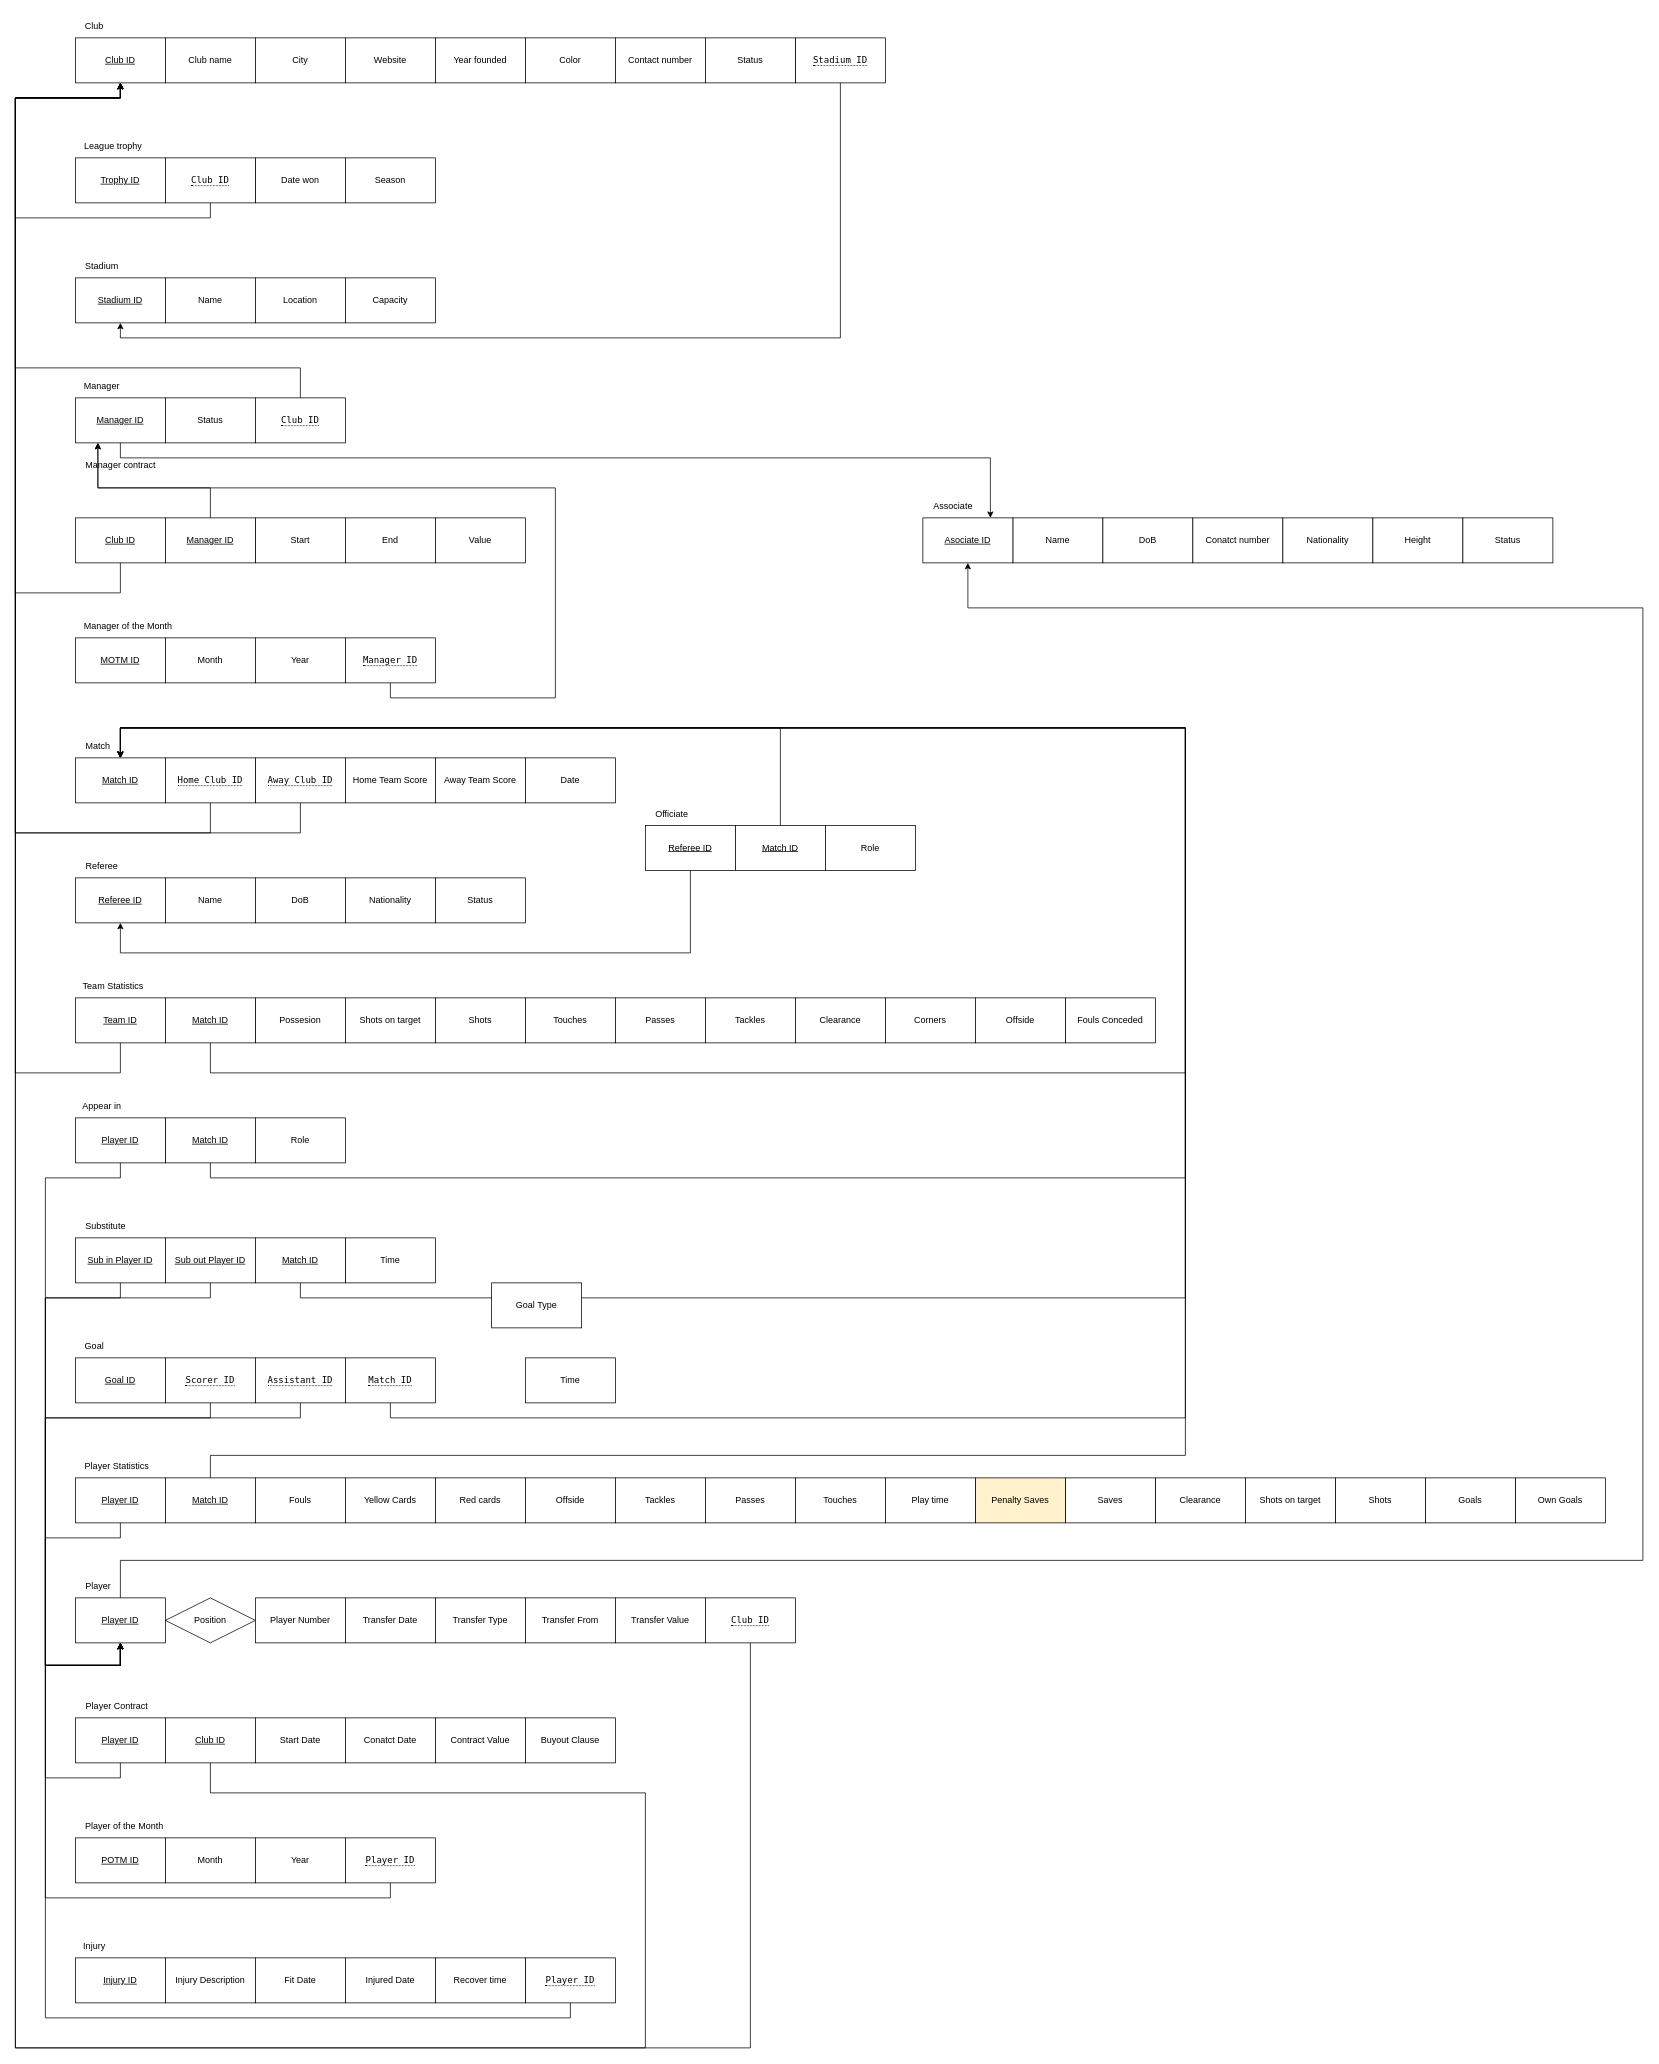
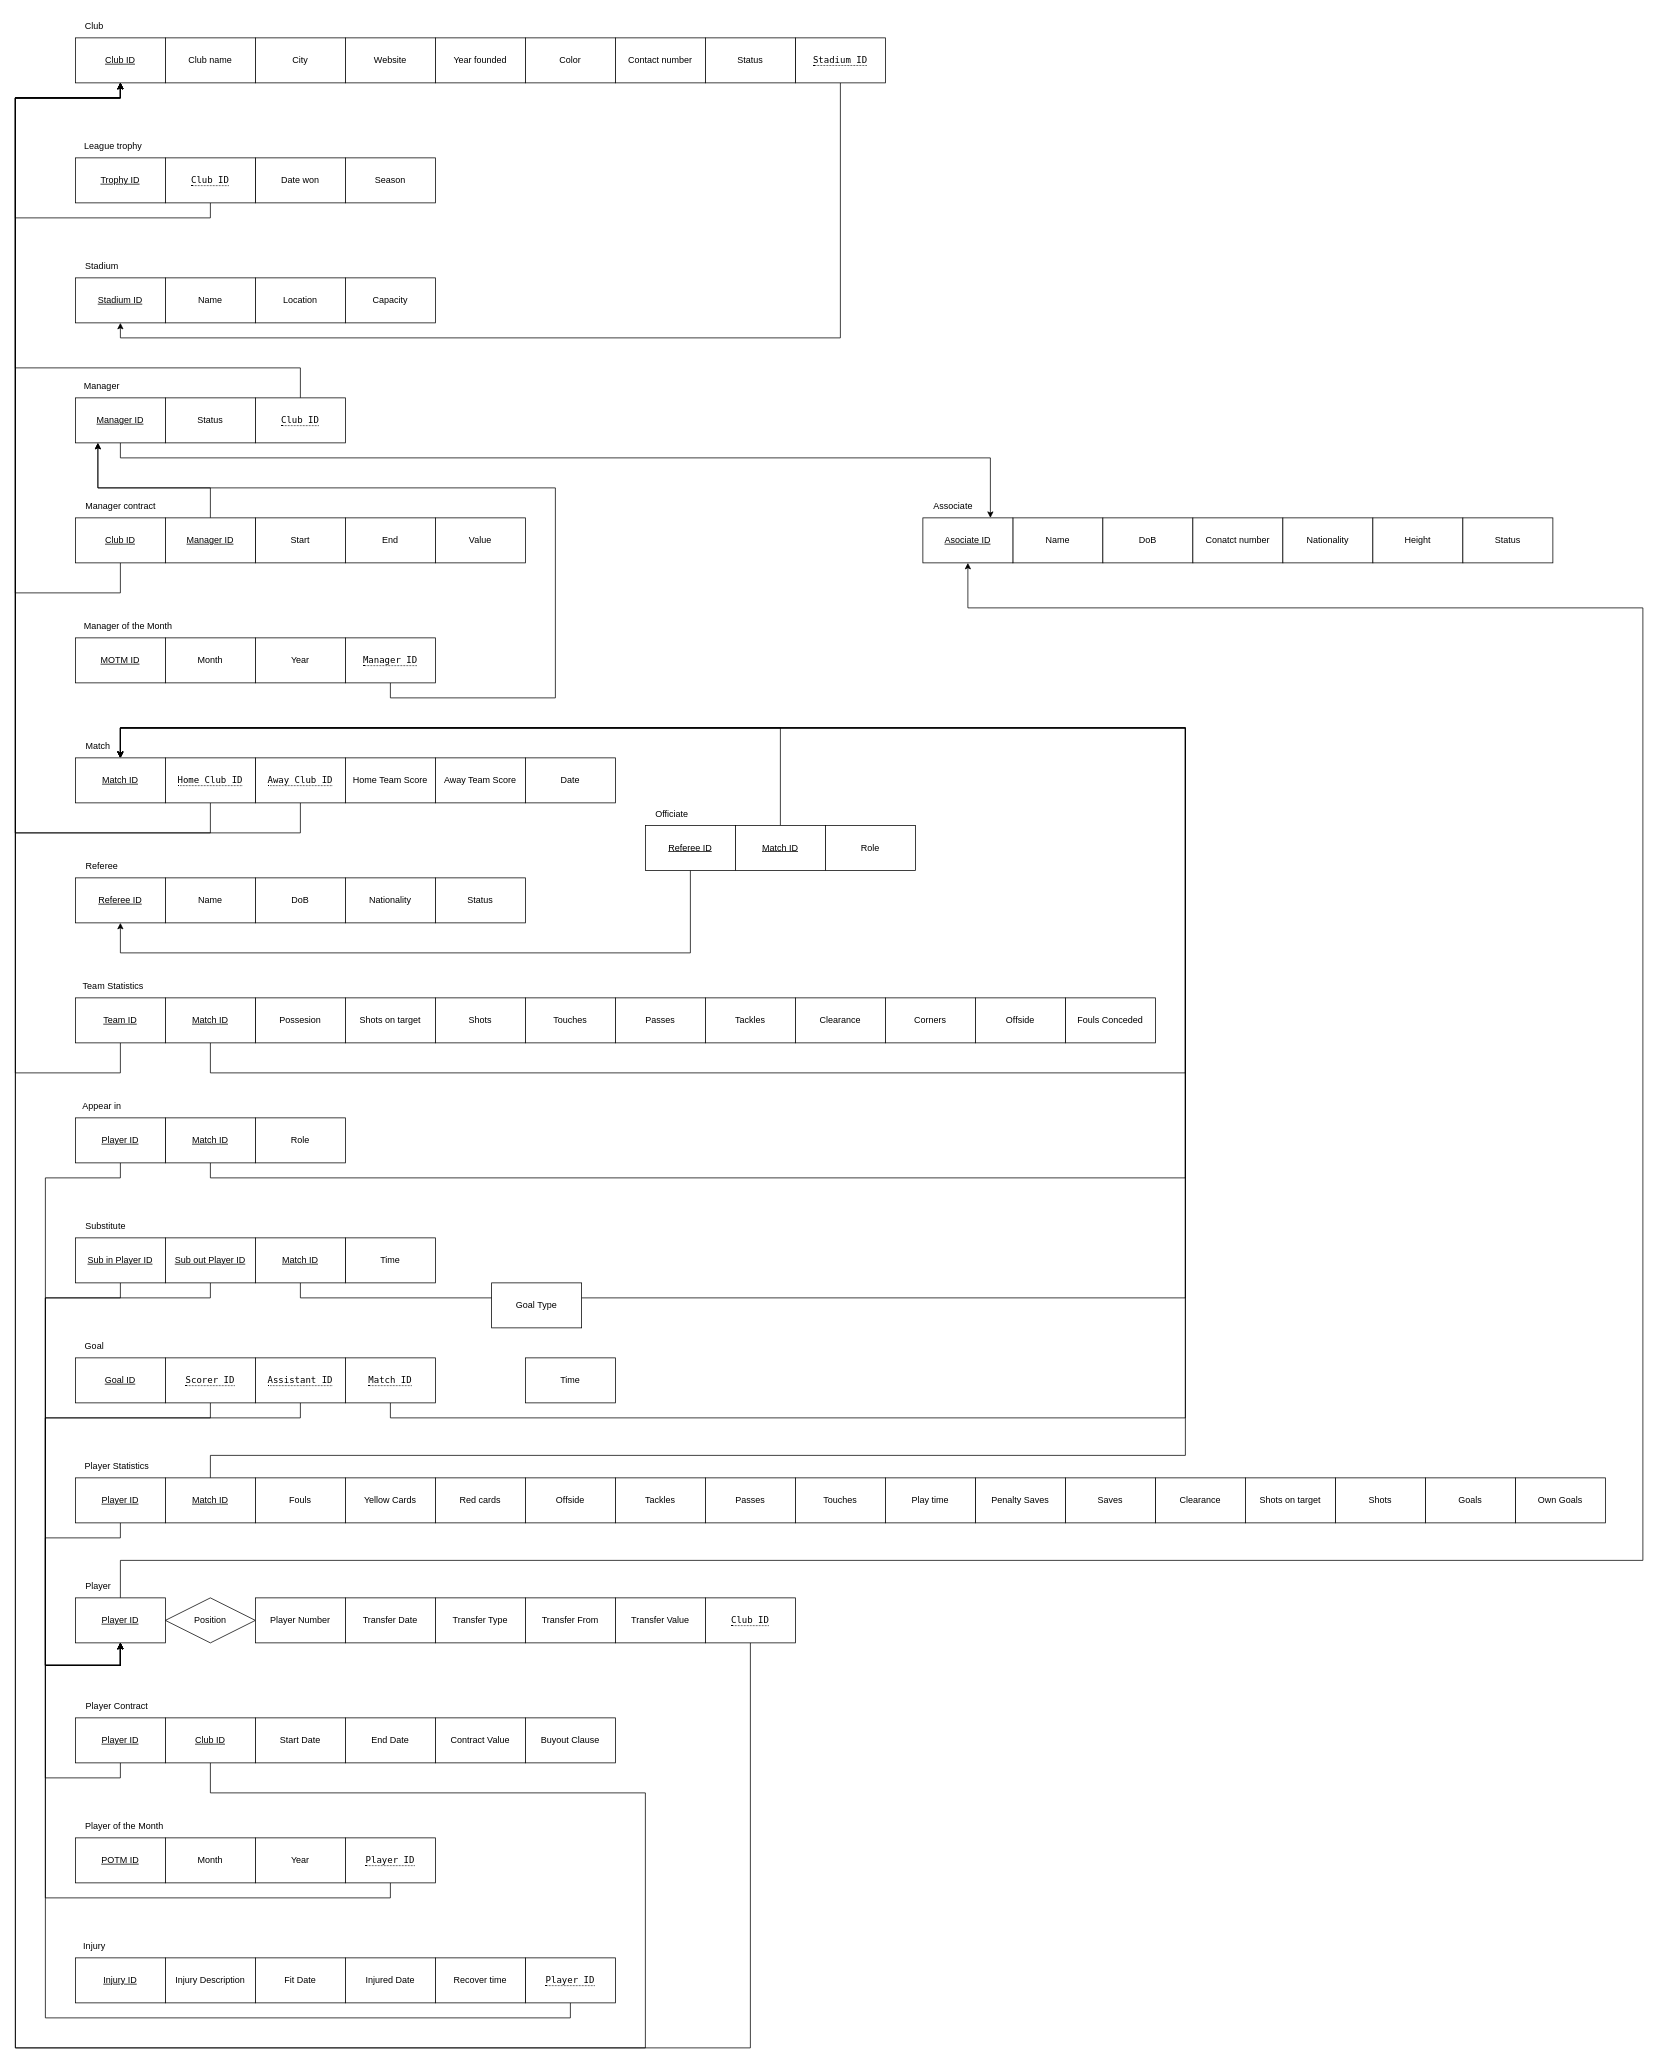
(120, 465) -> (120, 507)
(1020, 1500) -> (1020, 1500)
(390, 1740) -> (390, 1740)
